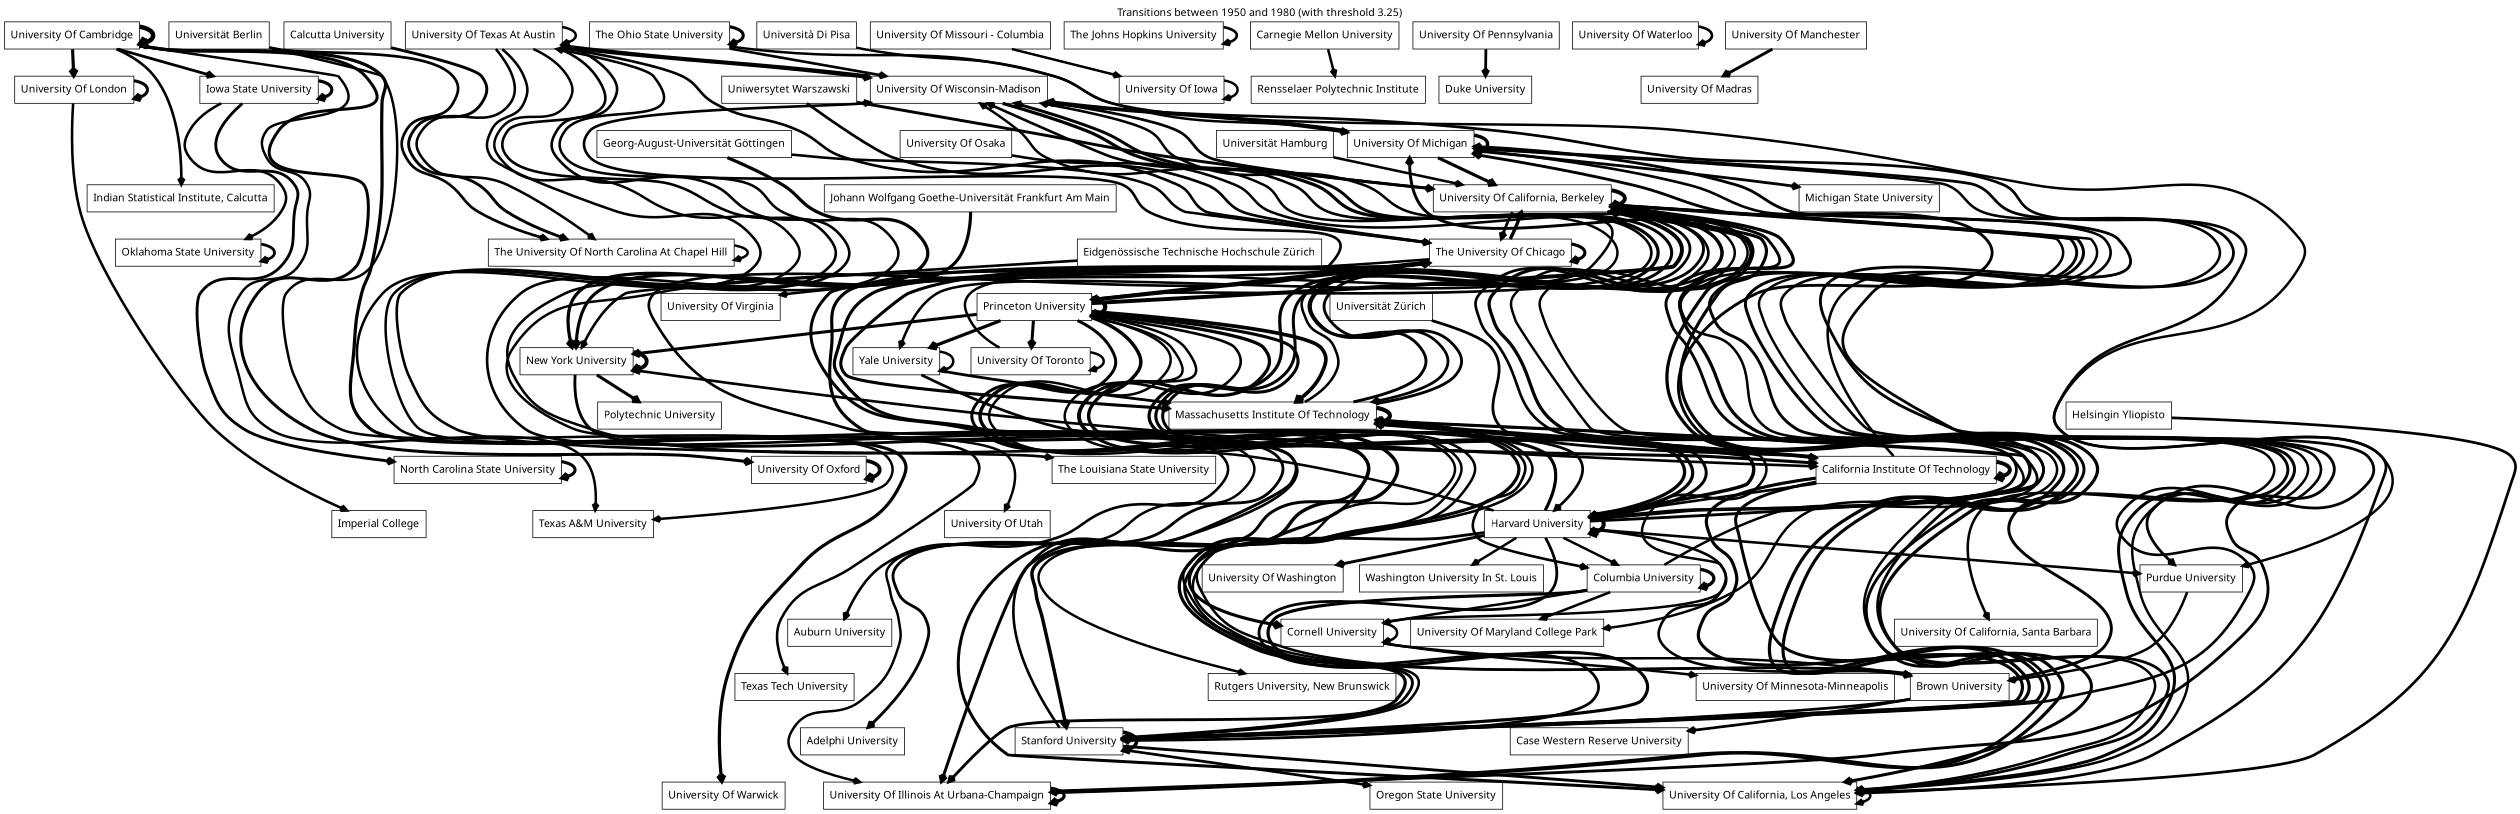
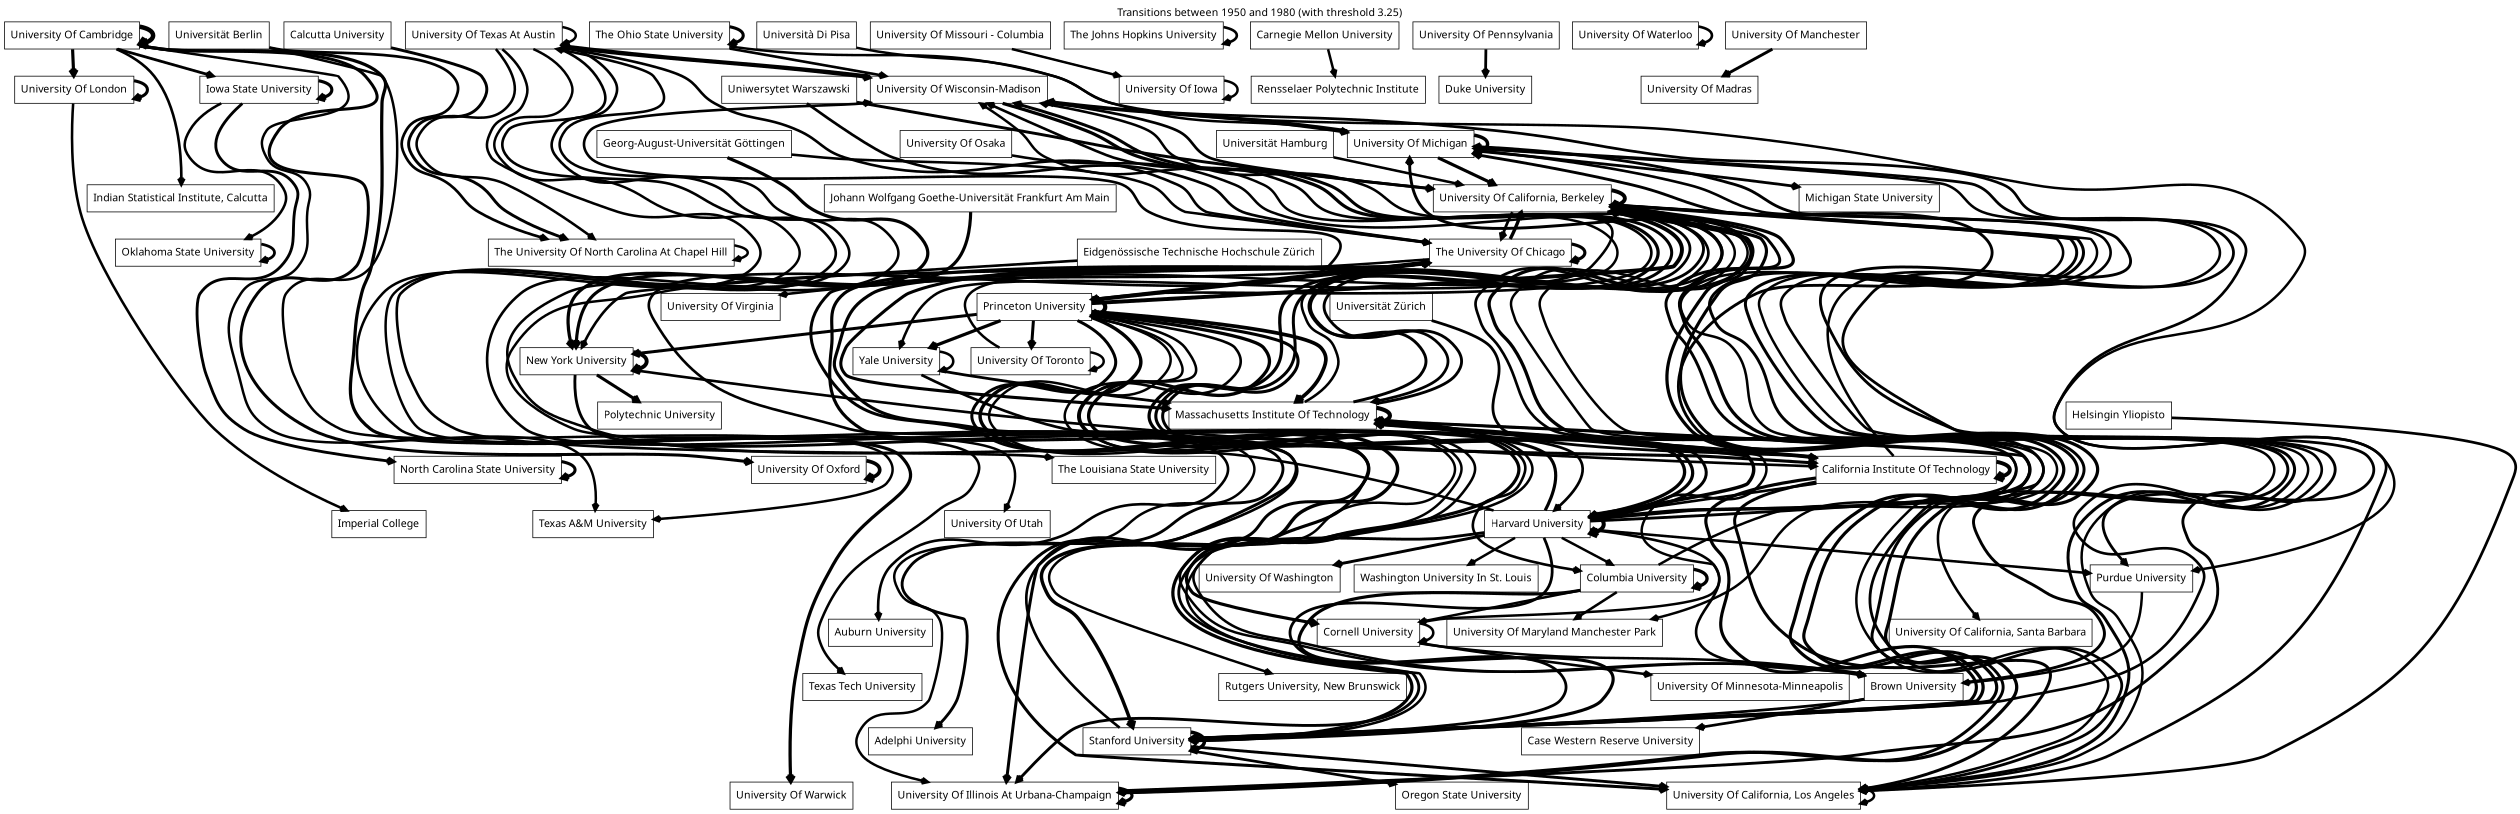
(1507, 633) -> (1555, 633)
